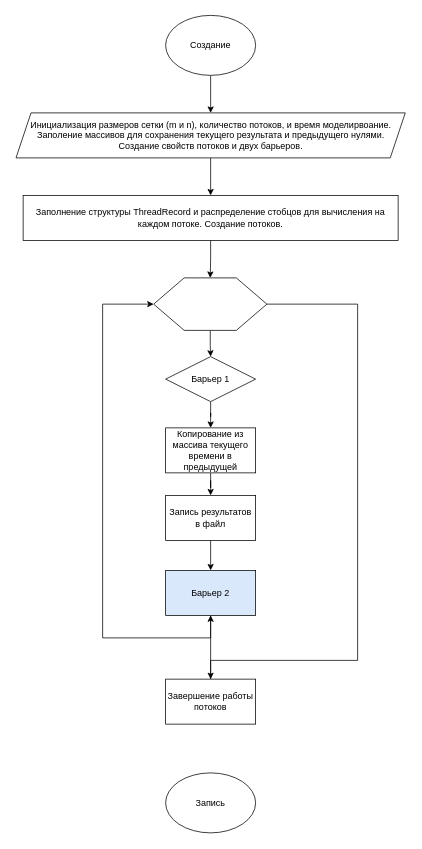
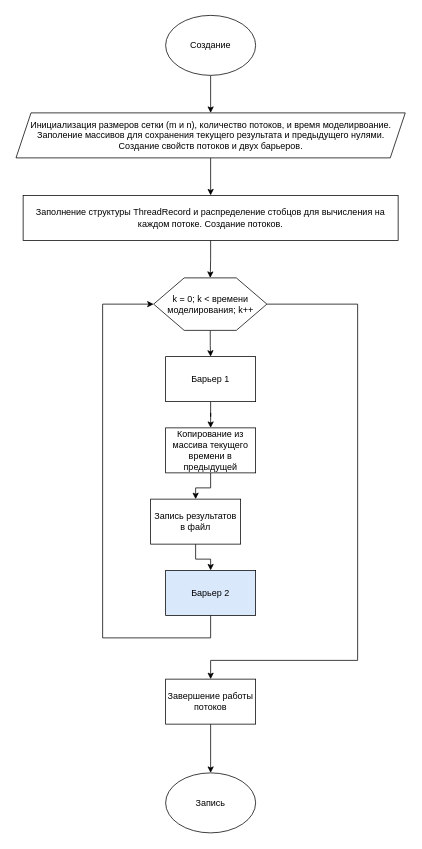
none -> (210, 304)
(210, 379) -> (210, 379)
(210, 518) -> (195, 522)
(210, 649) -> (210, 746)
